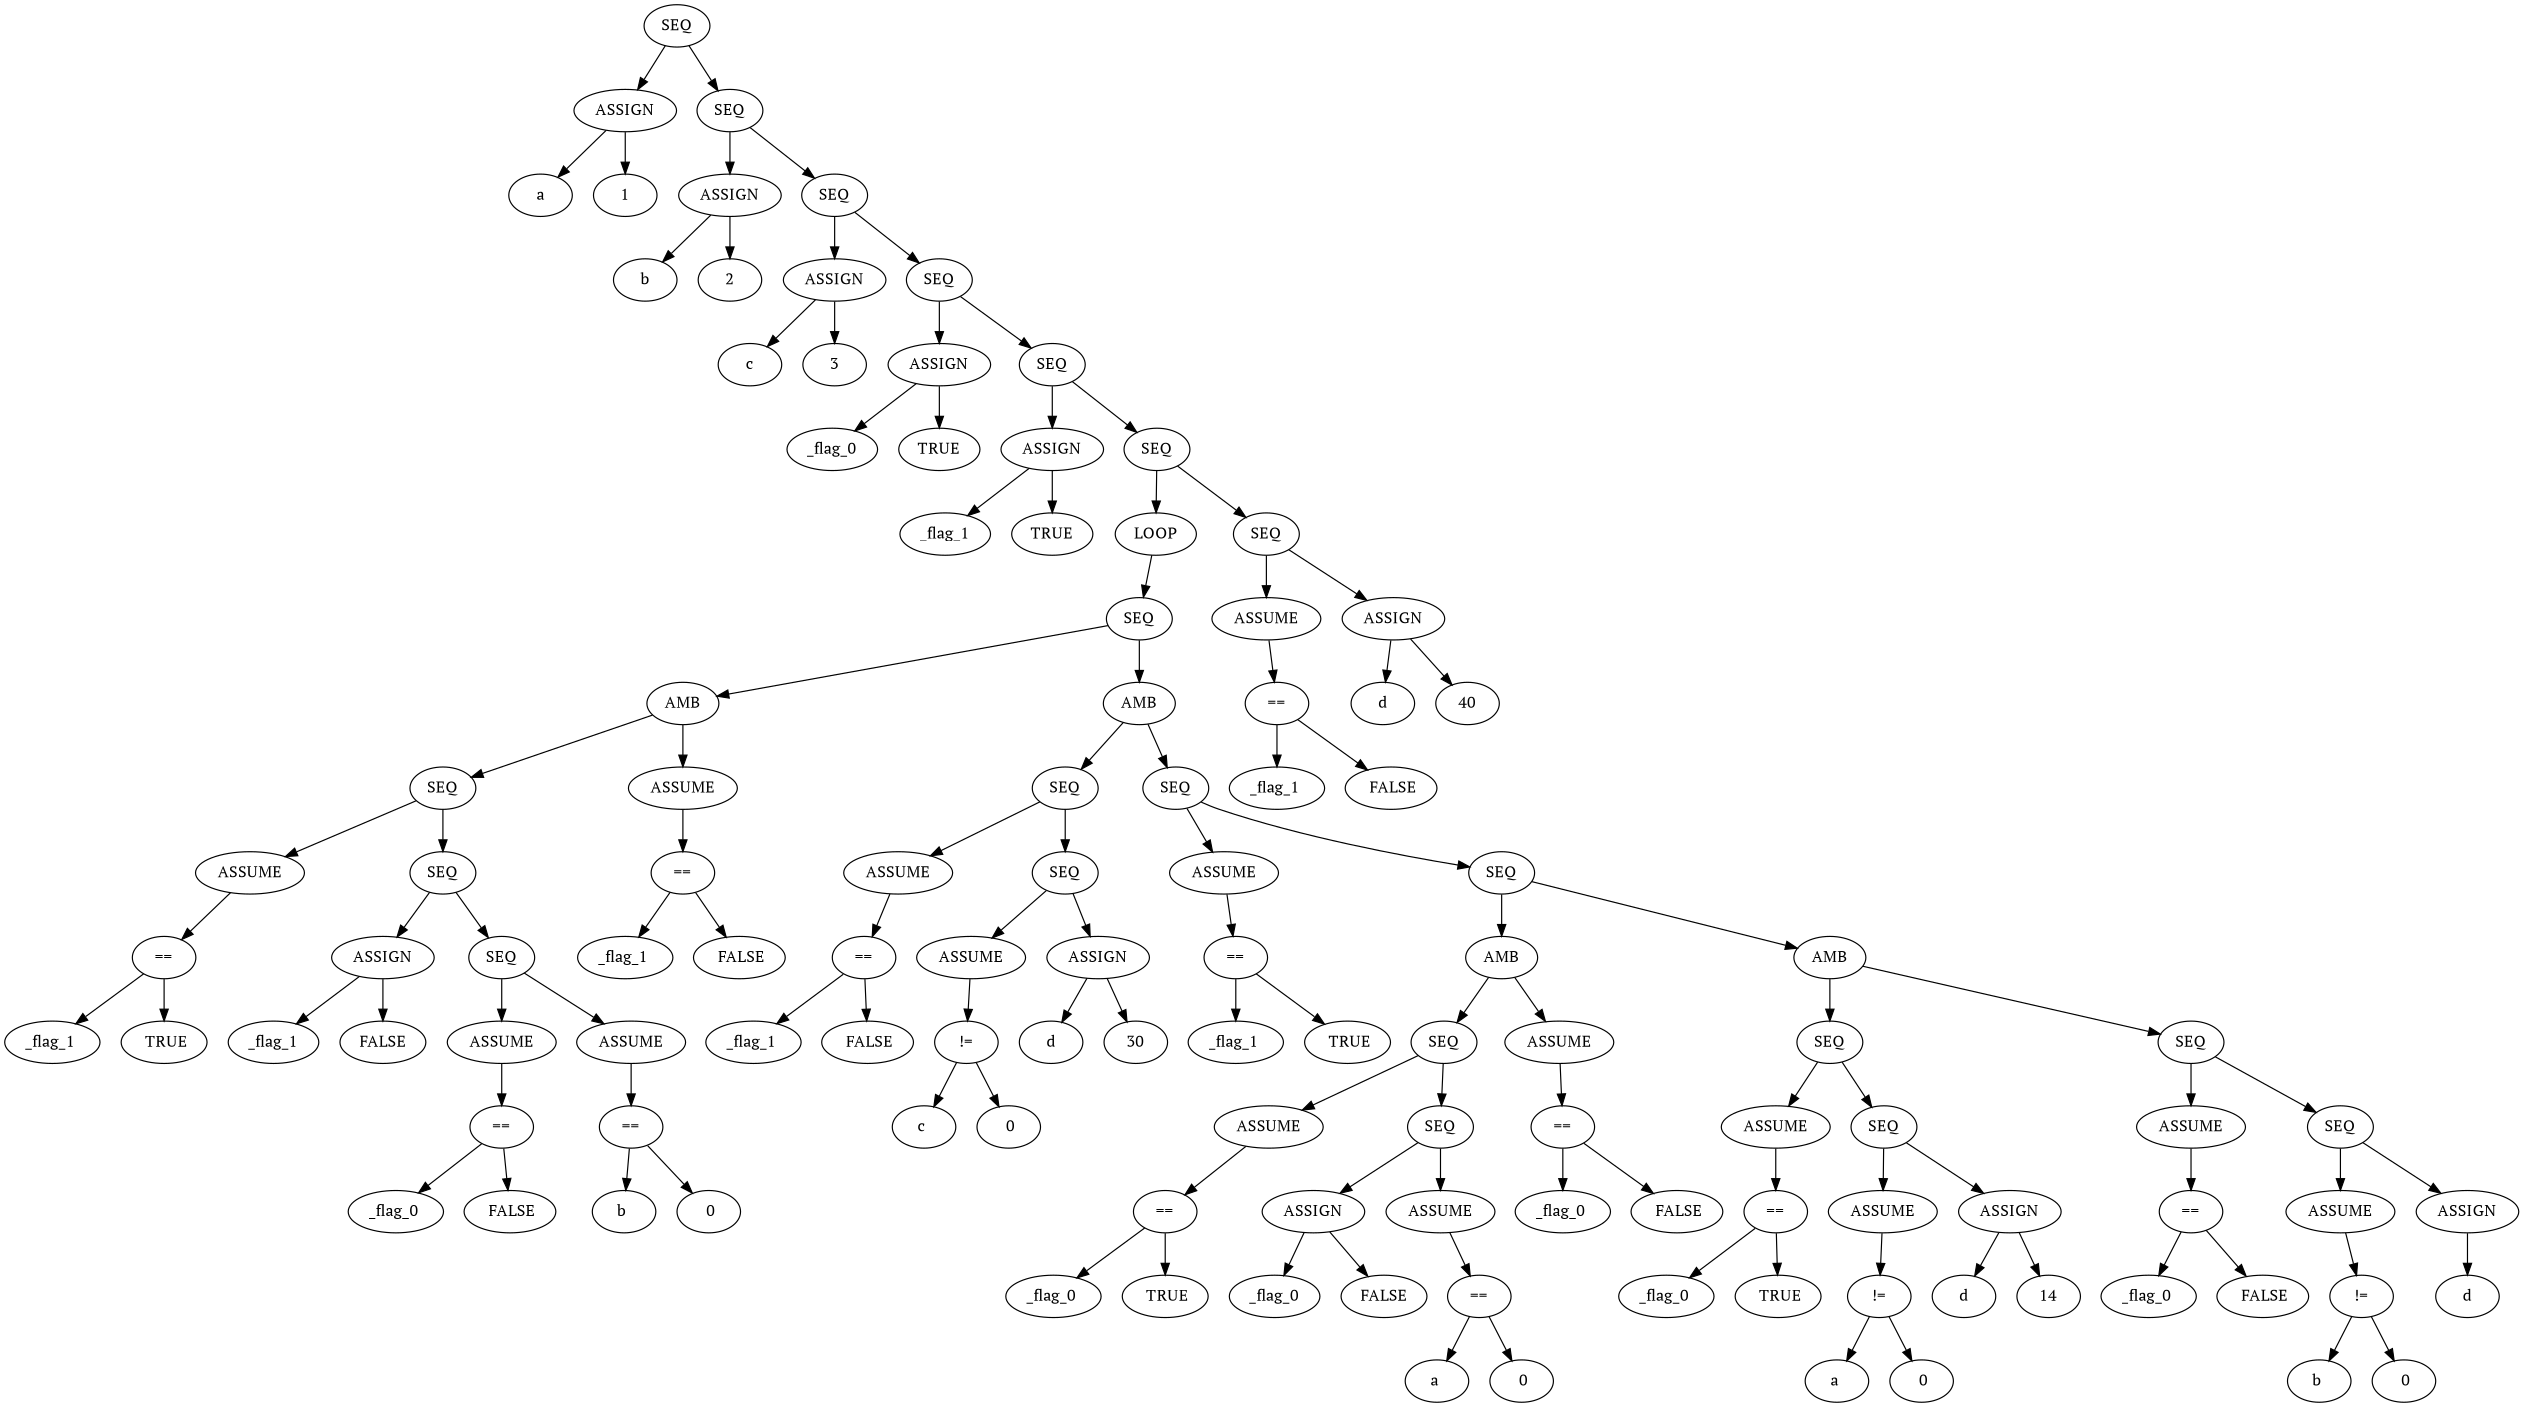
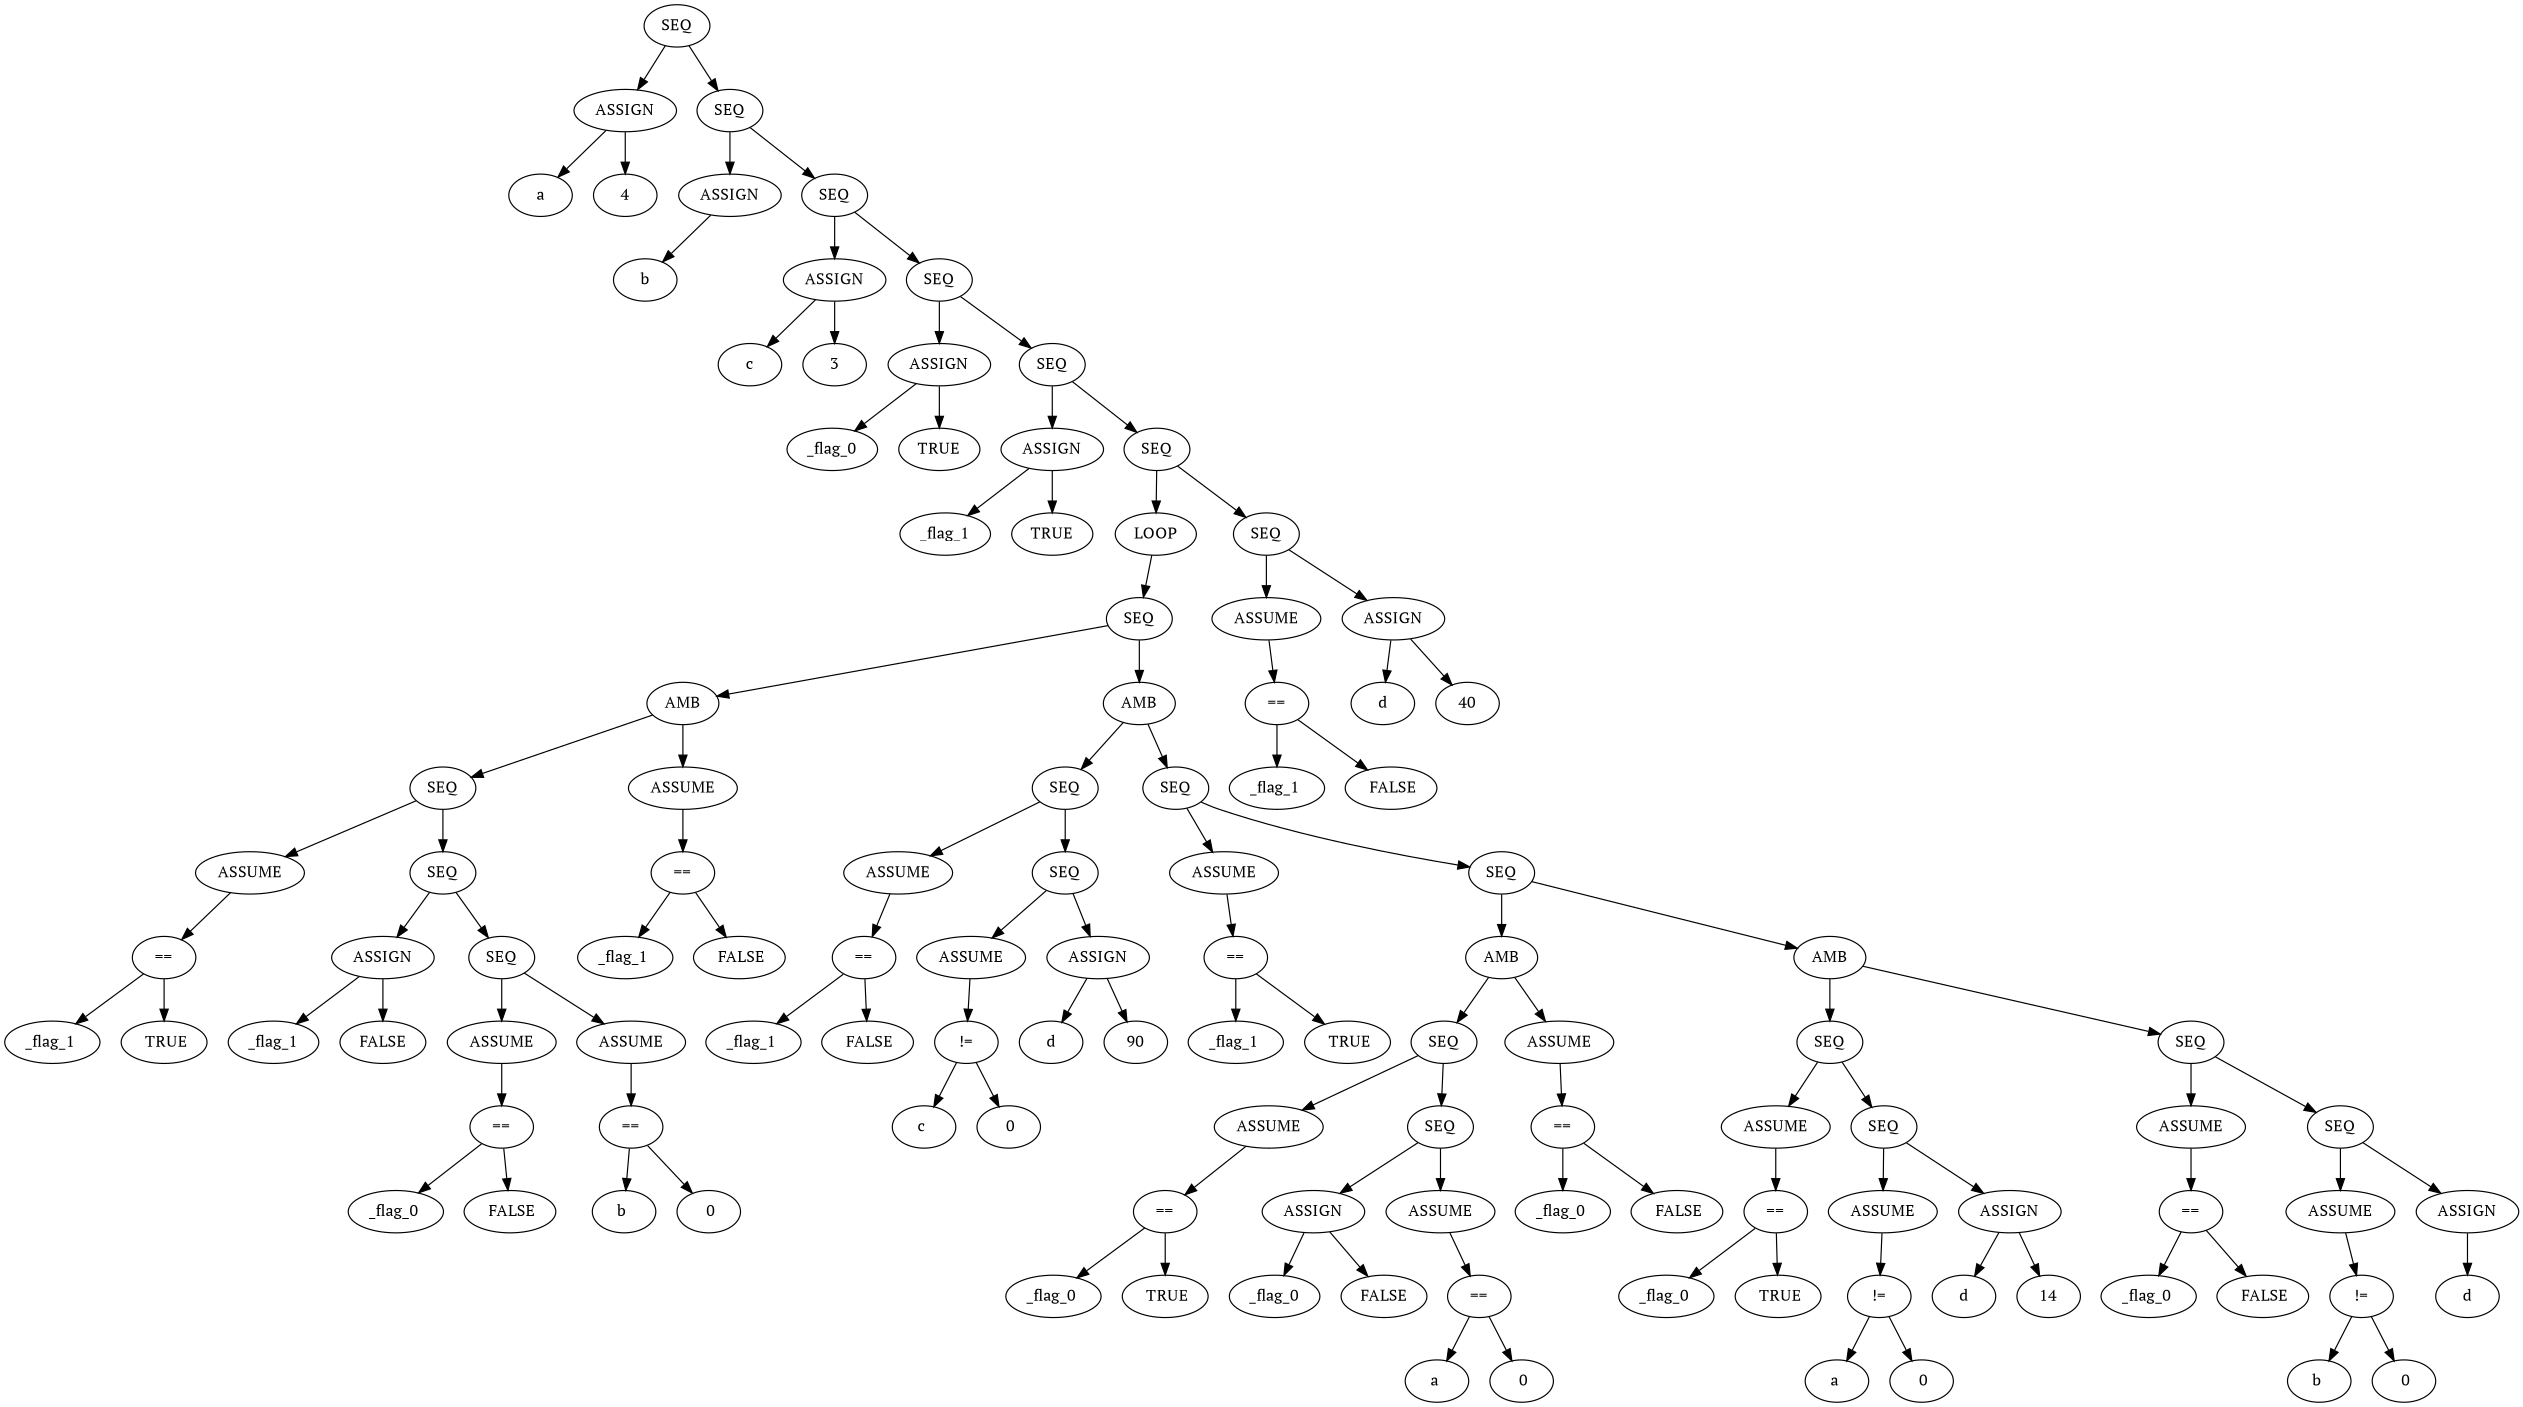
(625, 195) -> (625, 195)
(730, 280) -> none
(1136, 1042) -> (1136, 1042)
